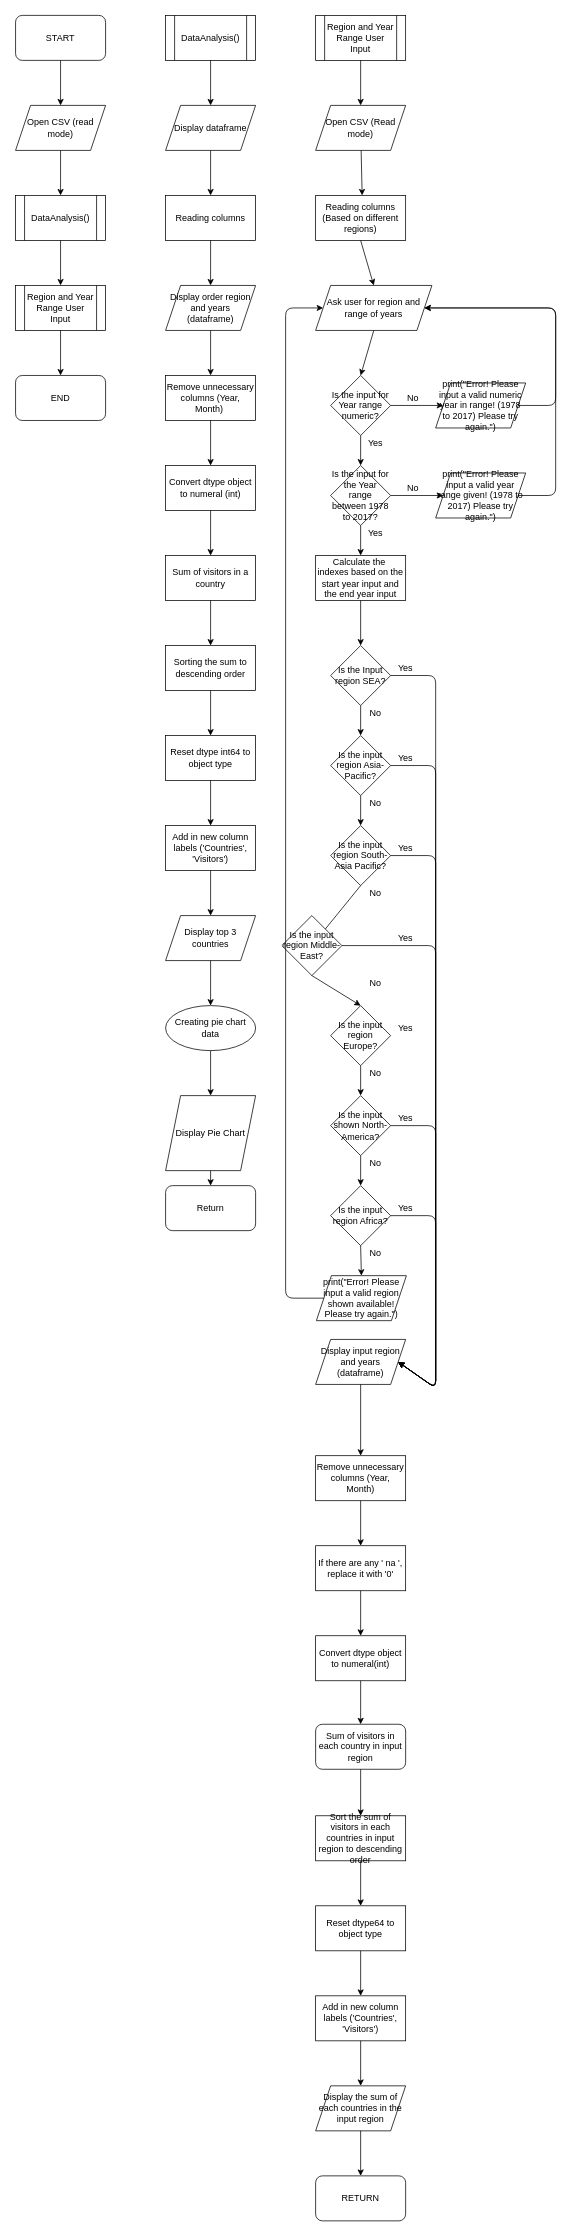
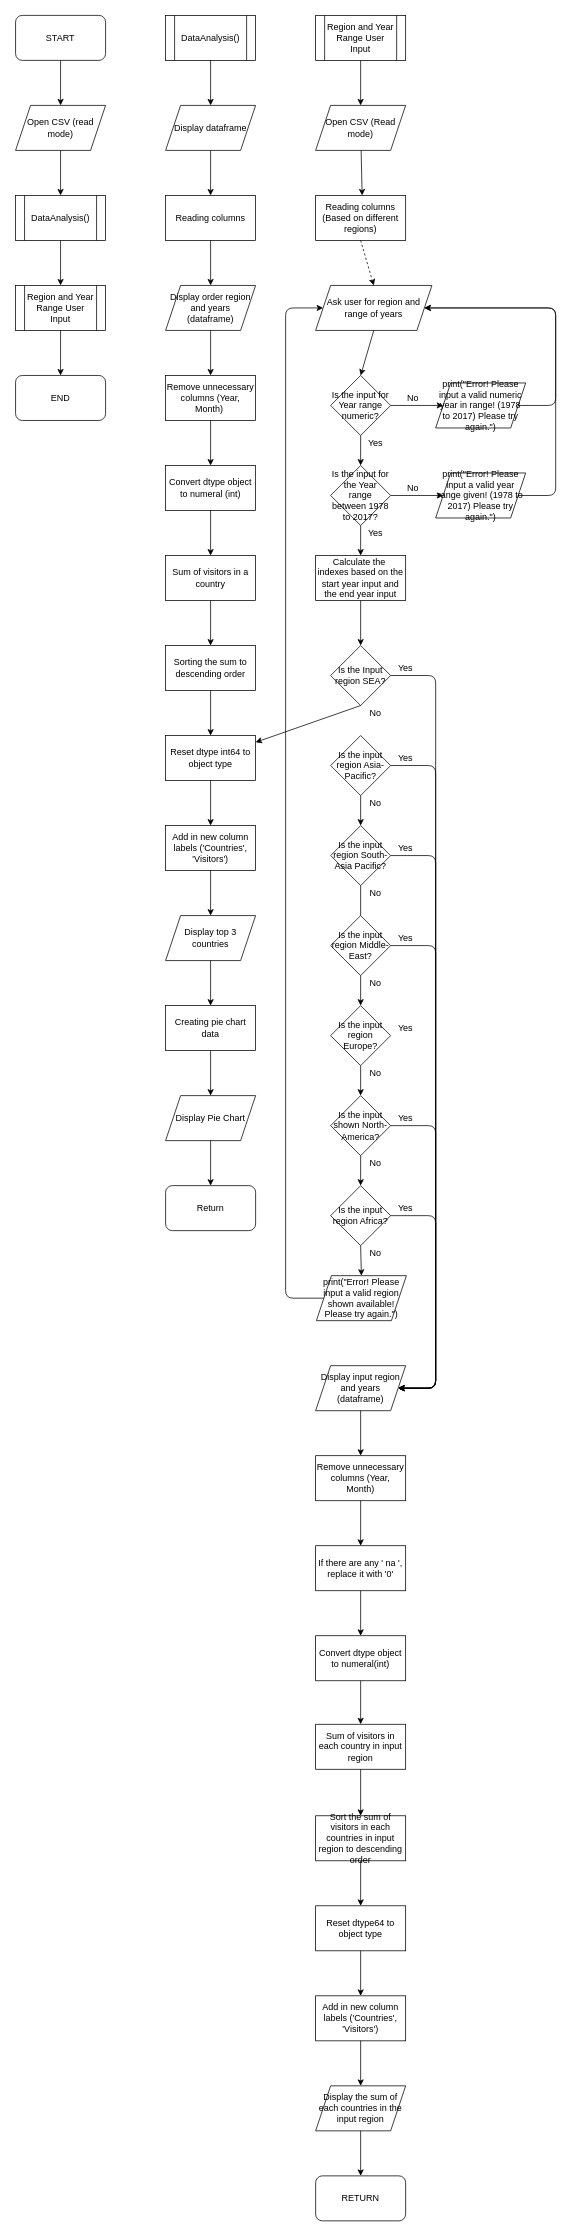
(366, 261) -> (366, 261)
(360, 717) -> (310, 723)
(312, 945) -> (360, 945)
(210, 1028) -> (210, 1028)
(210, 1133) -> (210, 1118)
(360, 1362) -> (360, 1388)
(360, 1746) -> (360, 1746)
